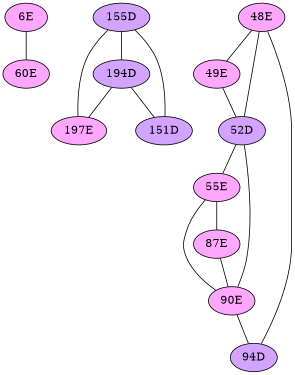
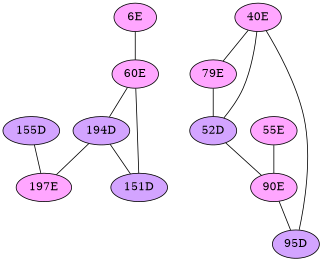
(262, 17) -> (258, 17)
(121, 46) -> (118, 102)
(160, 69) -> (137, 131)
(217, 74) -> (213, 74)
(229, 159) -> none
(217, 244) -> none
(254, 358) -> (296, 244)
